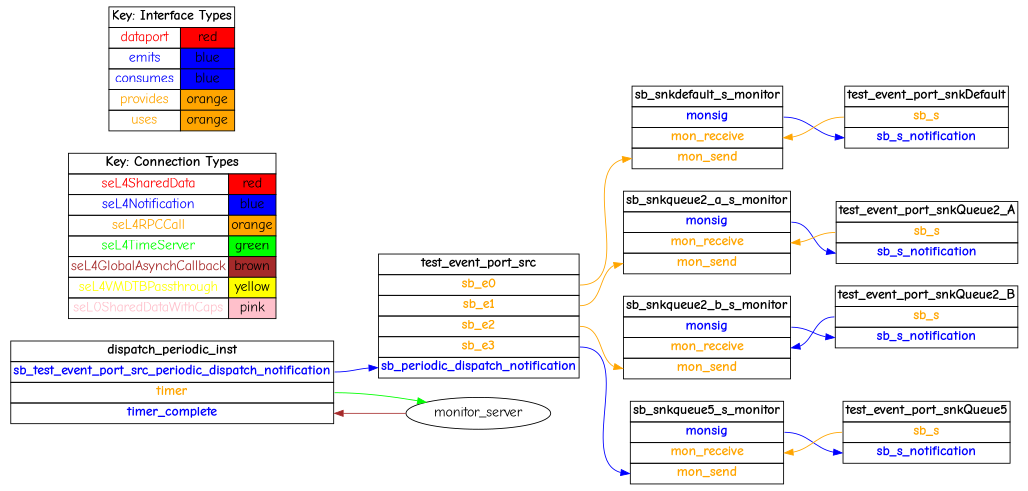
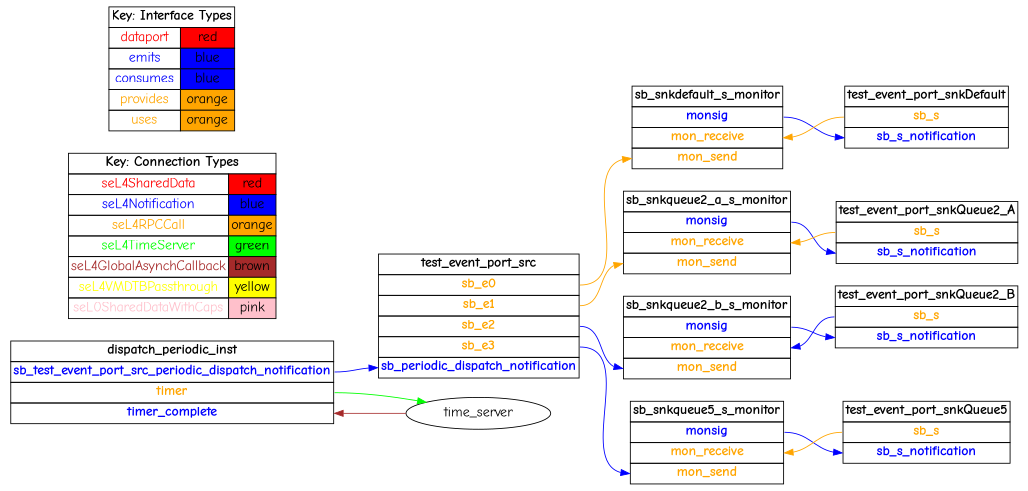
(600, 343) -> (600, 343)
(478, 413) -> (478, 413)
